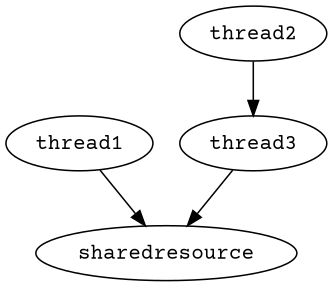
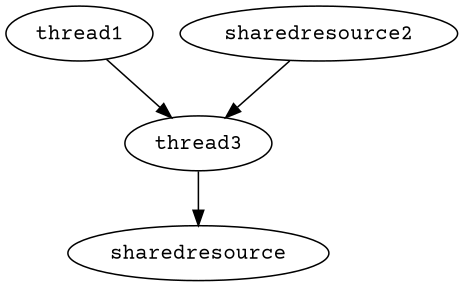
(253, 34) -> (319, 34)
(118, 192) -> (133, 83)
